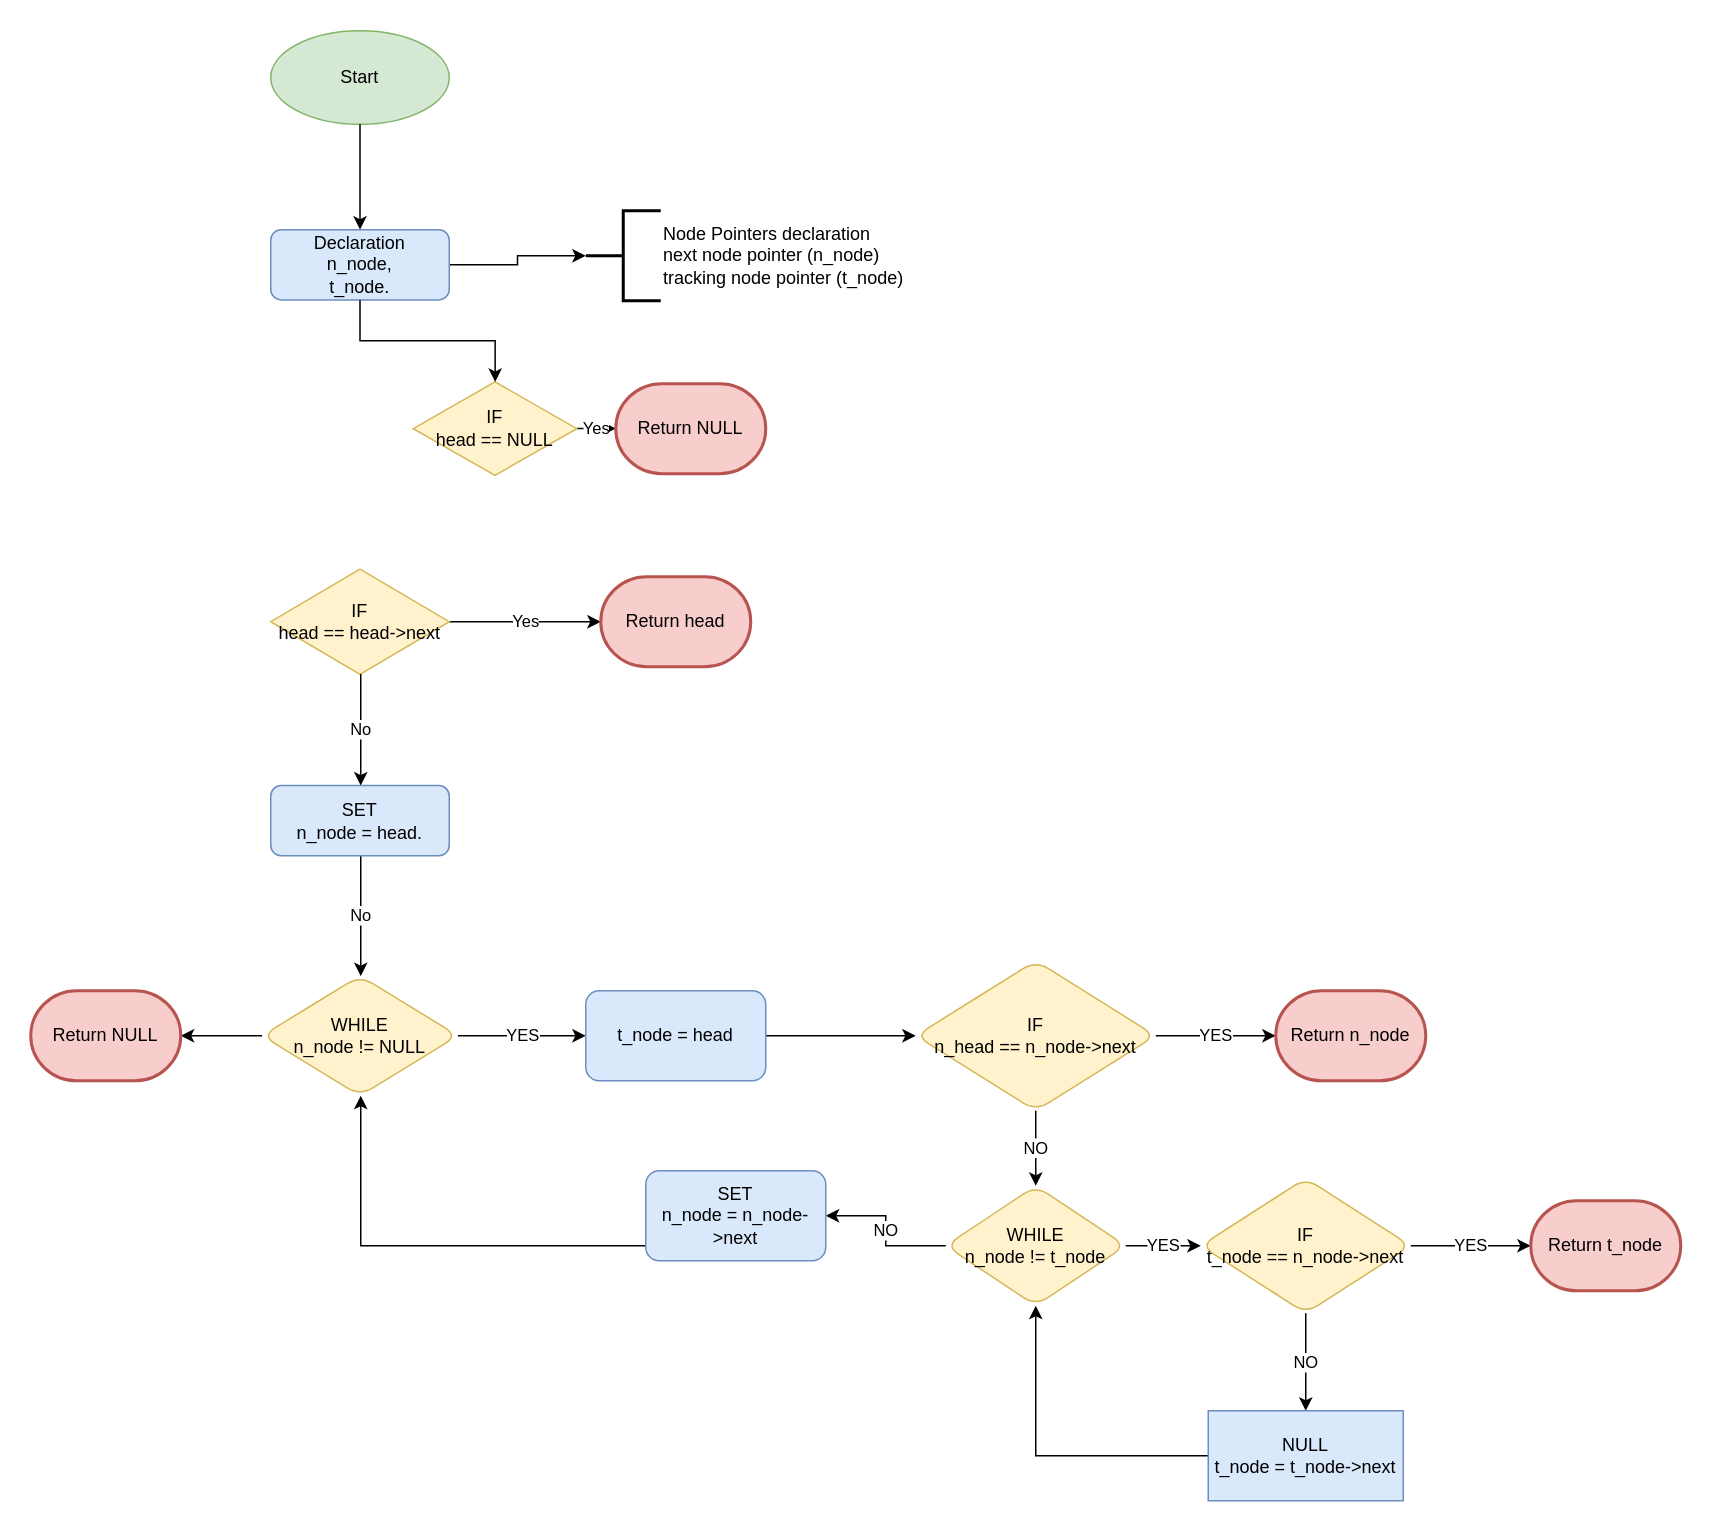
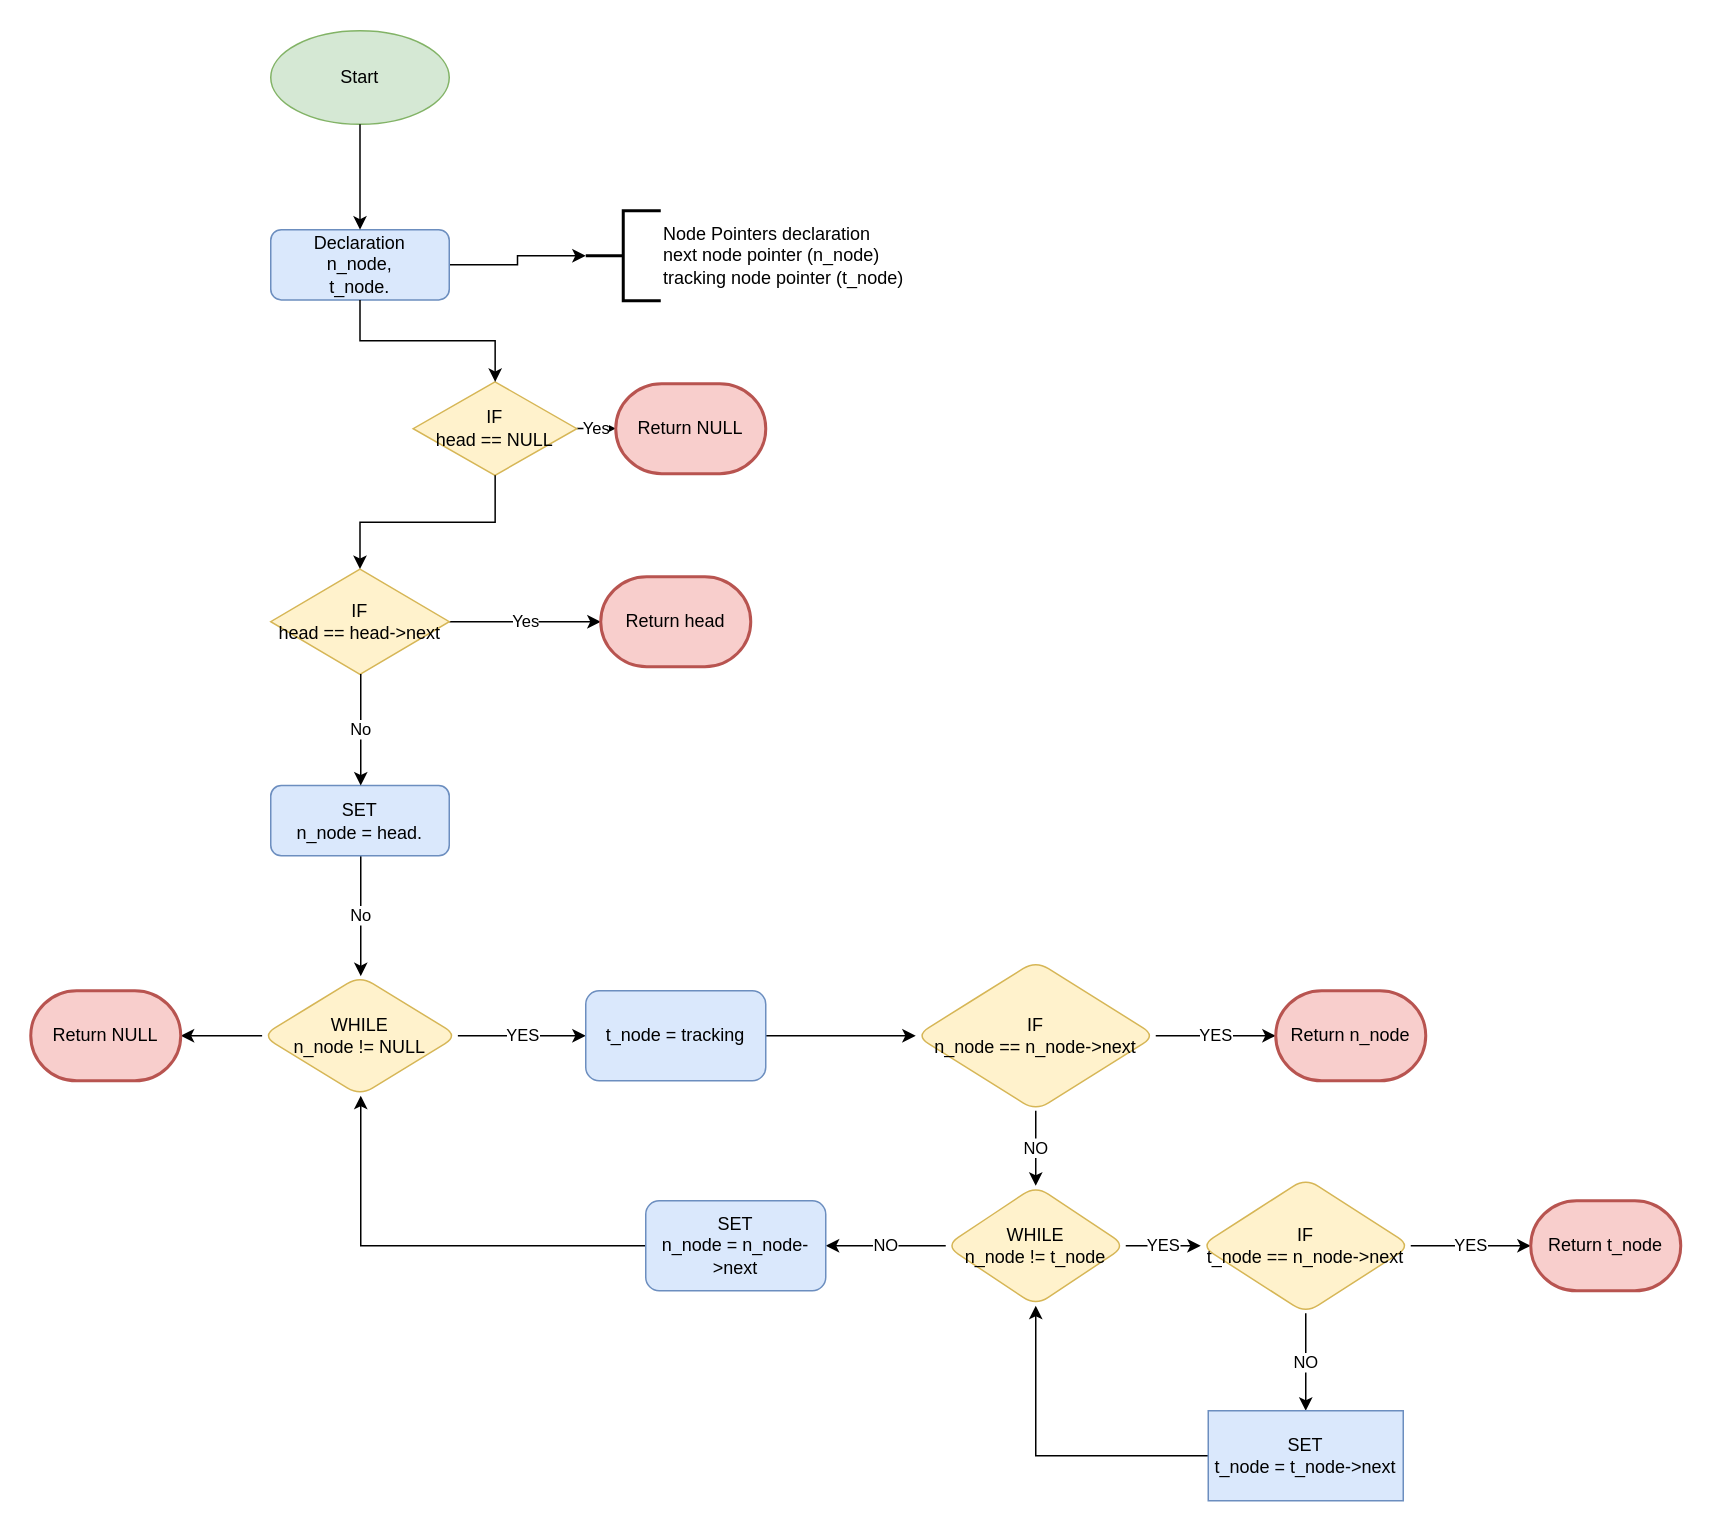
none -> (432, 522)
(676, 1036) -> (676, 1036)
(1036, 1036) -> (1036, 1036)
(736, 1216) -> (736, 1246)
(1306, 1456) -> (1306, 1456)
